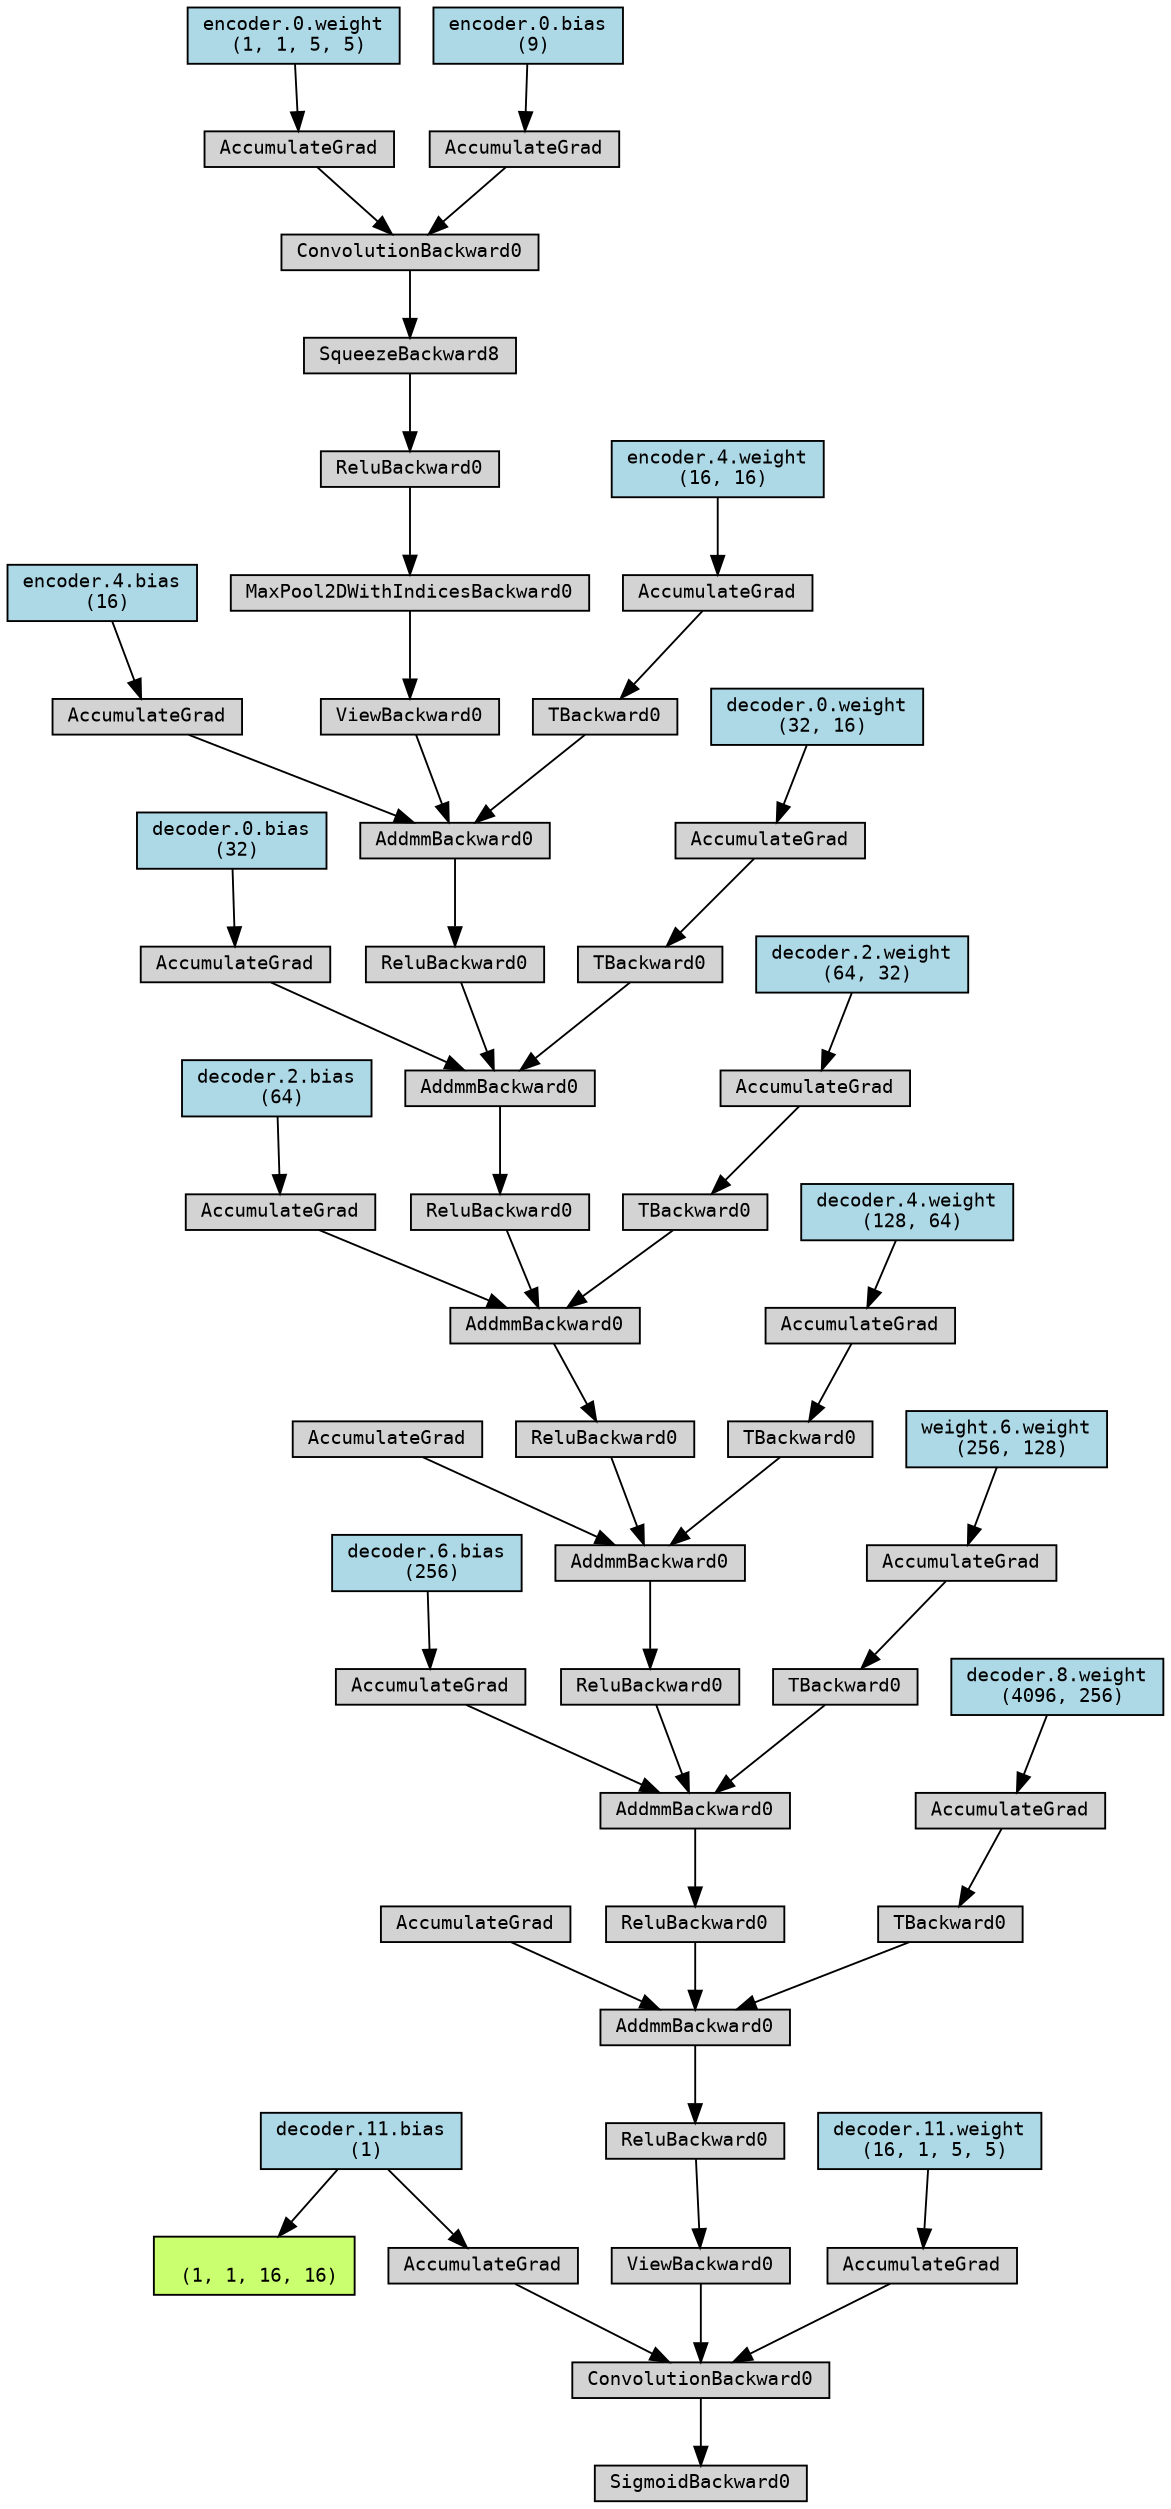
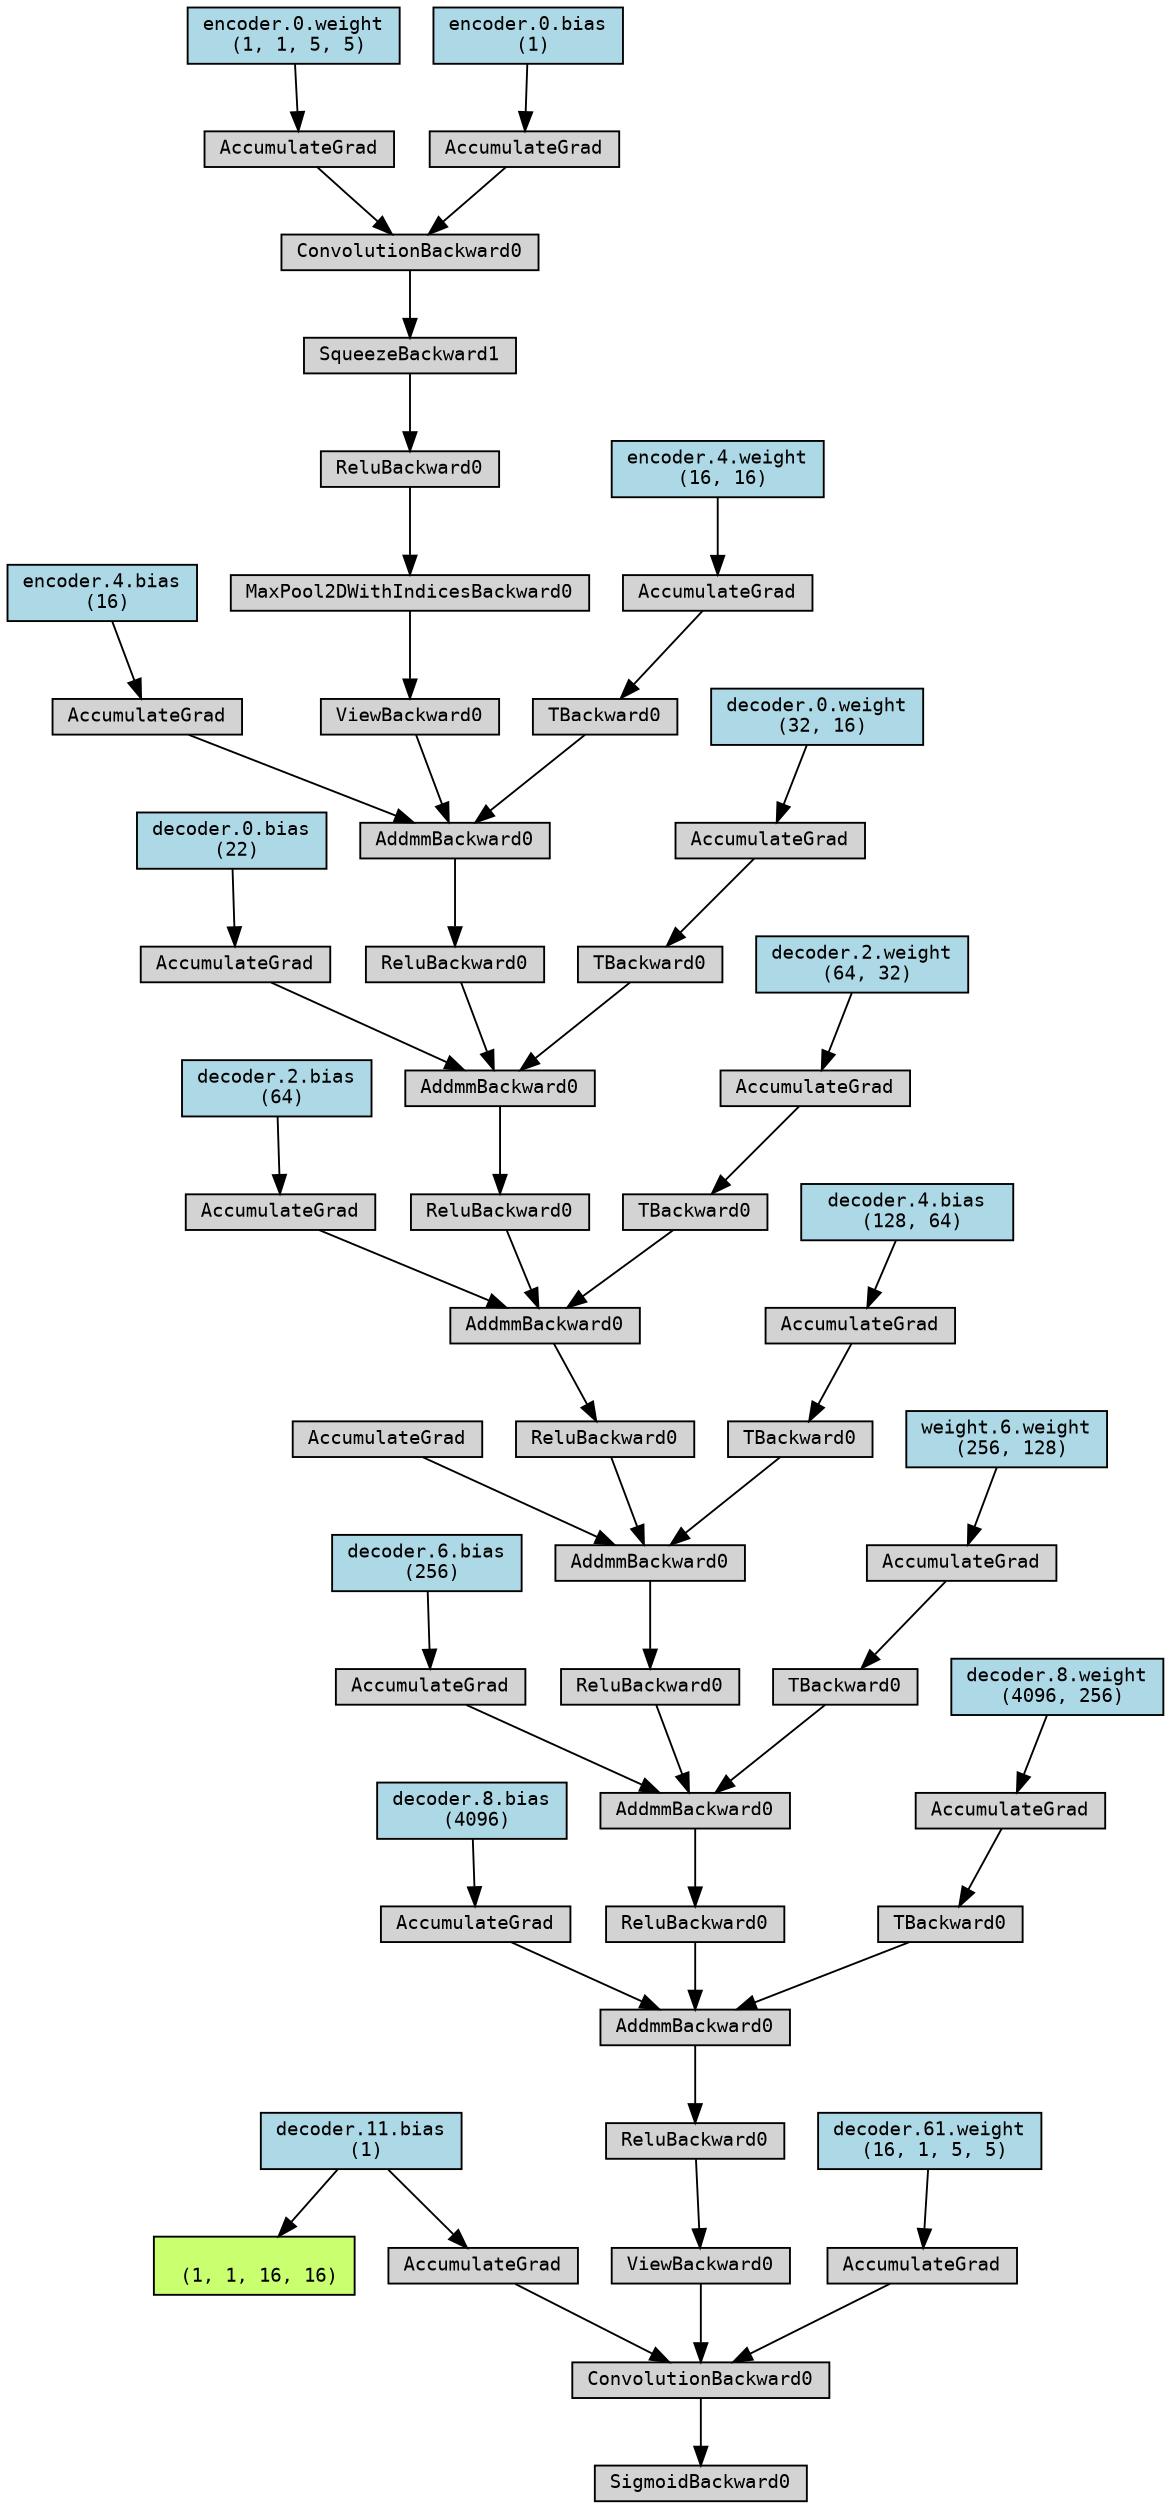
(528, 36) -> (528, 36)
(410, 356) -> (410, 356)
(232, 841) -> (232, 841)
(907, 1212) -> (907, 1212)
none -> (472, 1811)
(930, 2141) -> (930, 2141)
